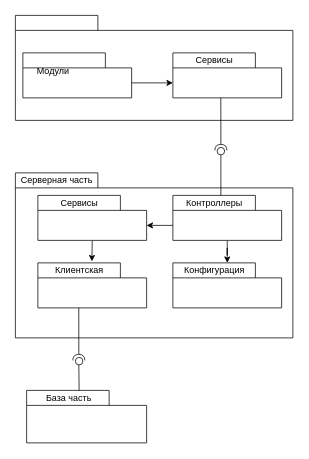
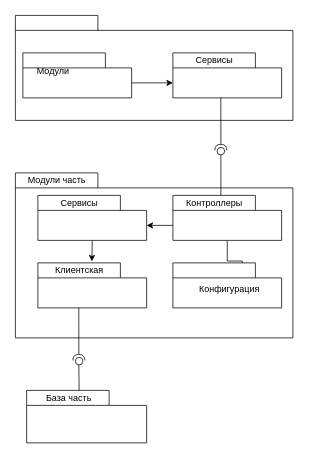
(57, 180) -> (57, 180)
(214, 270) -> (229, 289)
